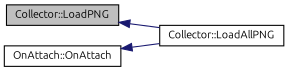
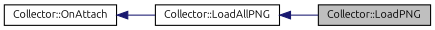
(145, 26) -> (304, 15)
(63, 56) -> (60, 15)
